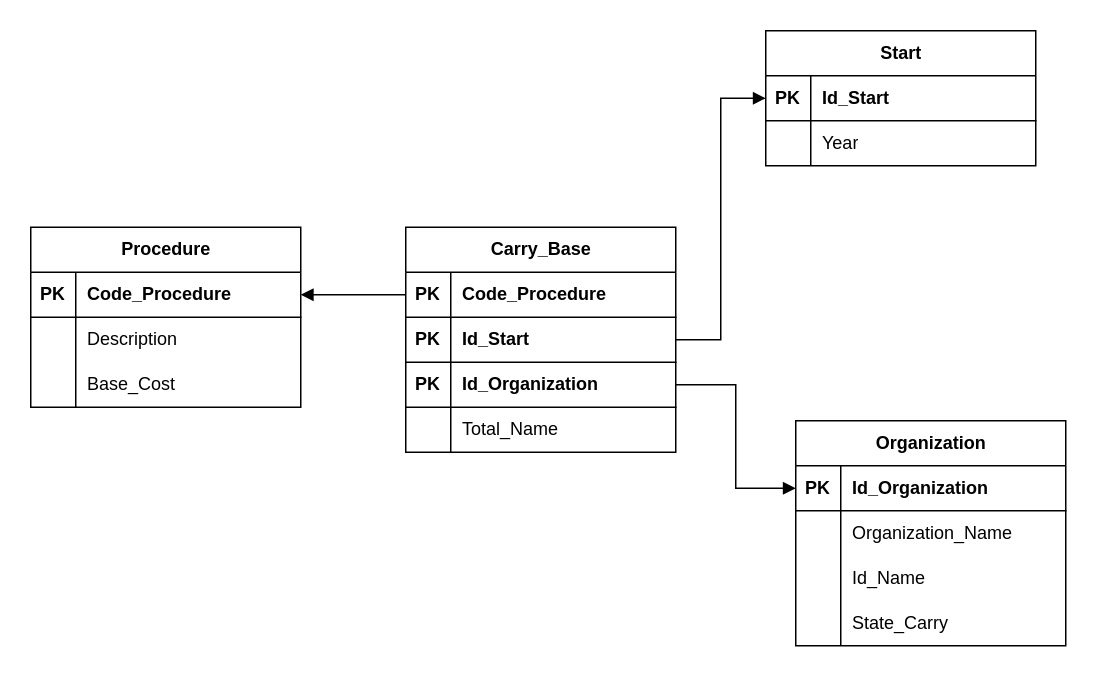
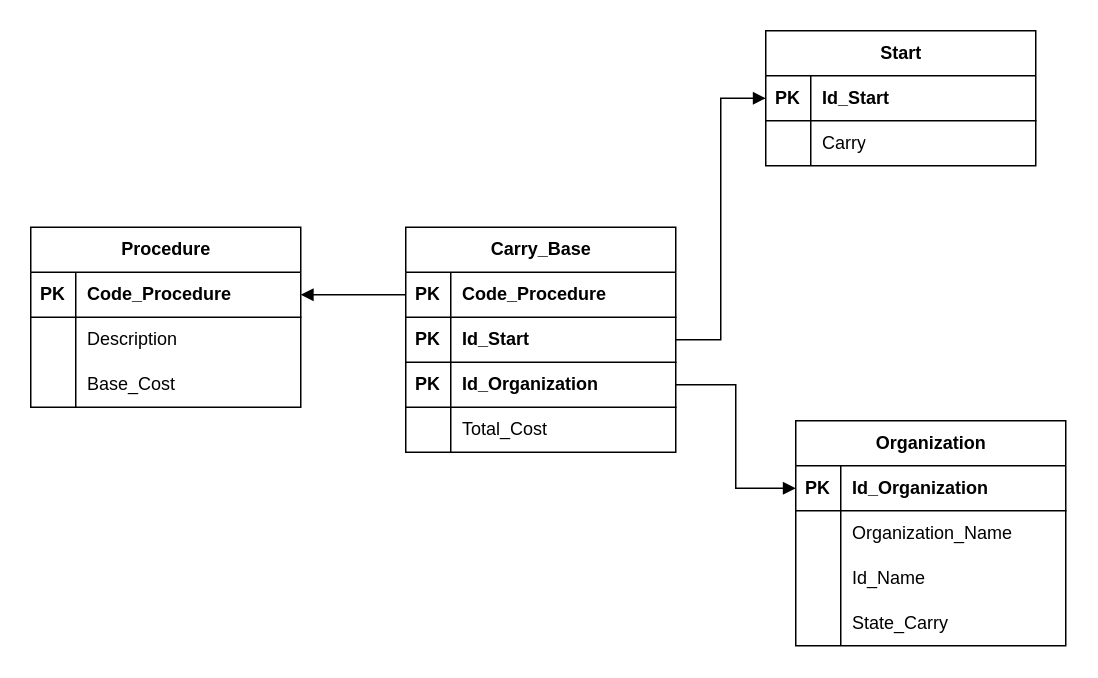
(843, 143) -> (848, 143)
(511, 430) -> (511, 430)
